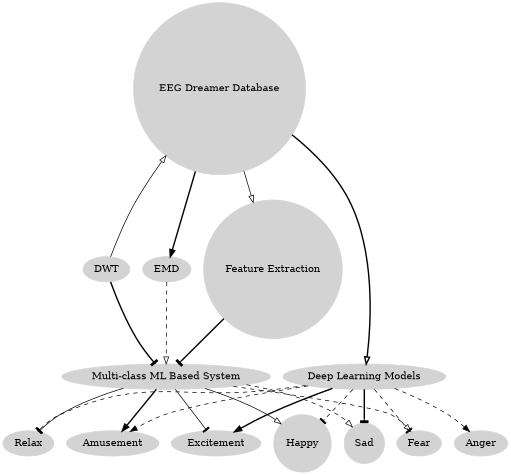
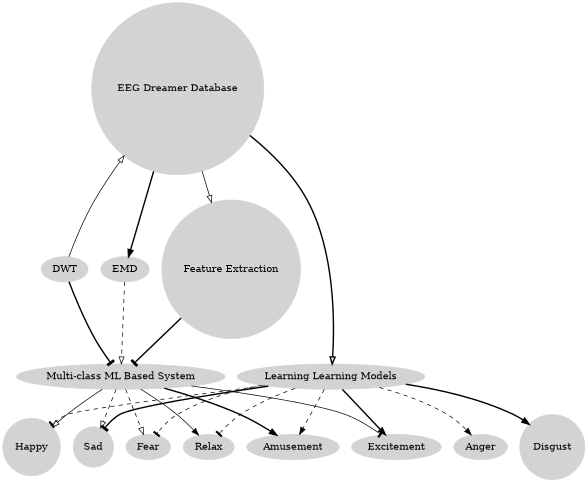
(364, 377) -> (331, 377)
(80, 404) -> (168, 408)
none -> (552, 447)
